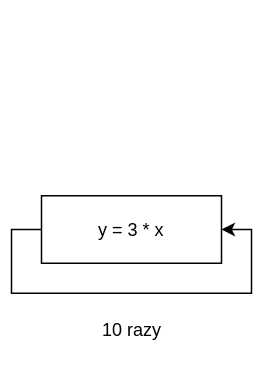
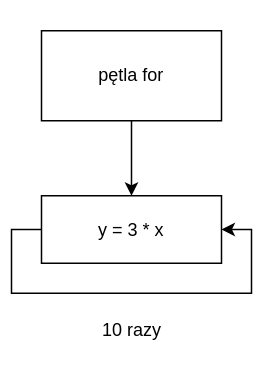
none -> (131, 76)
none -> (131, 153)
